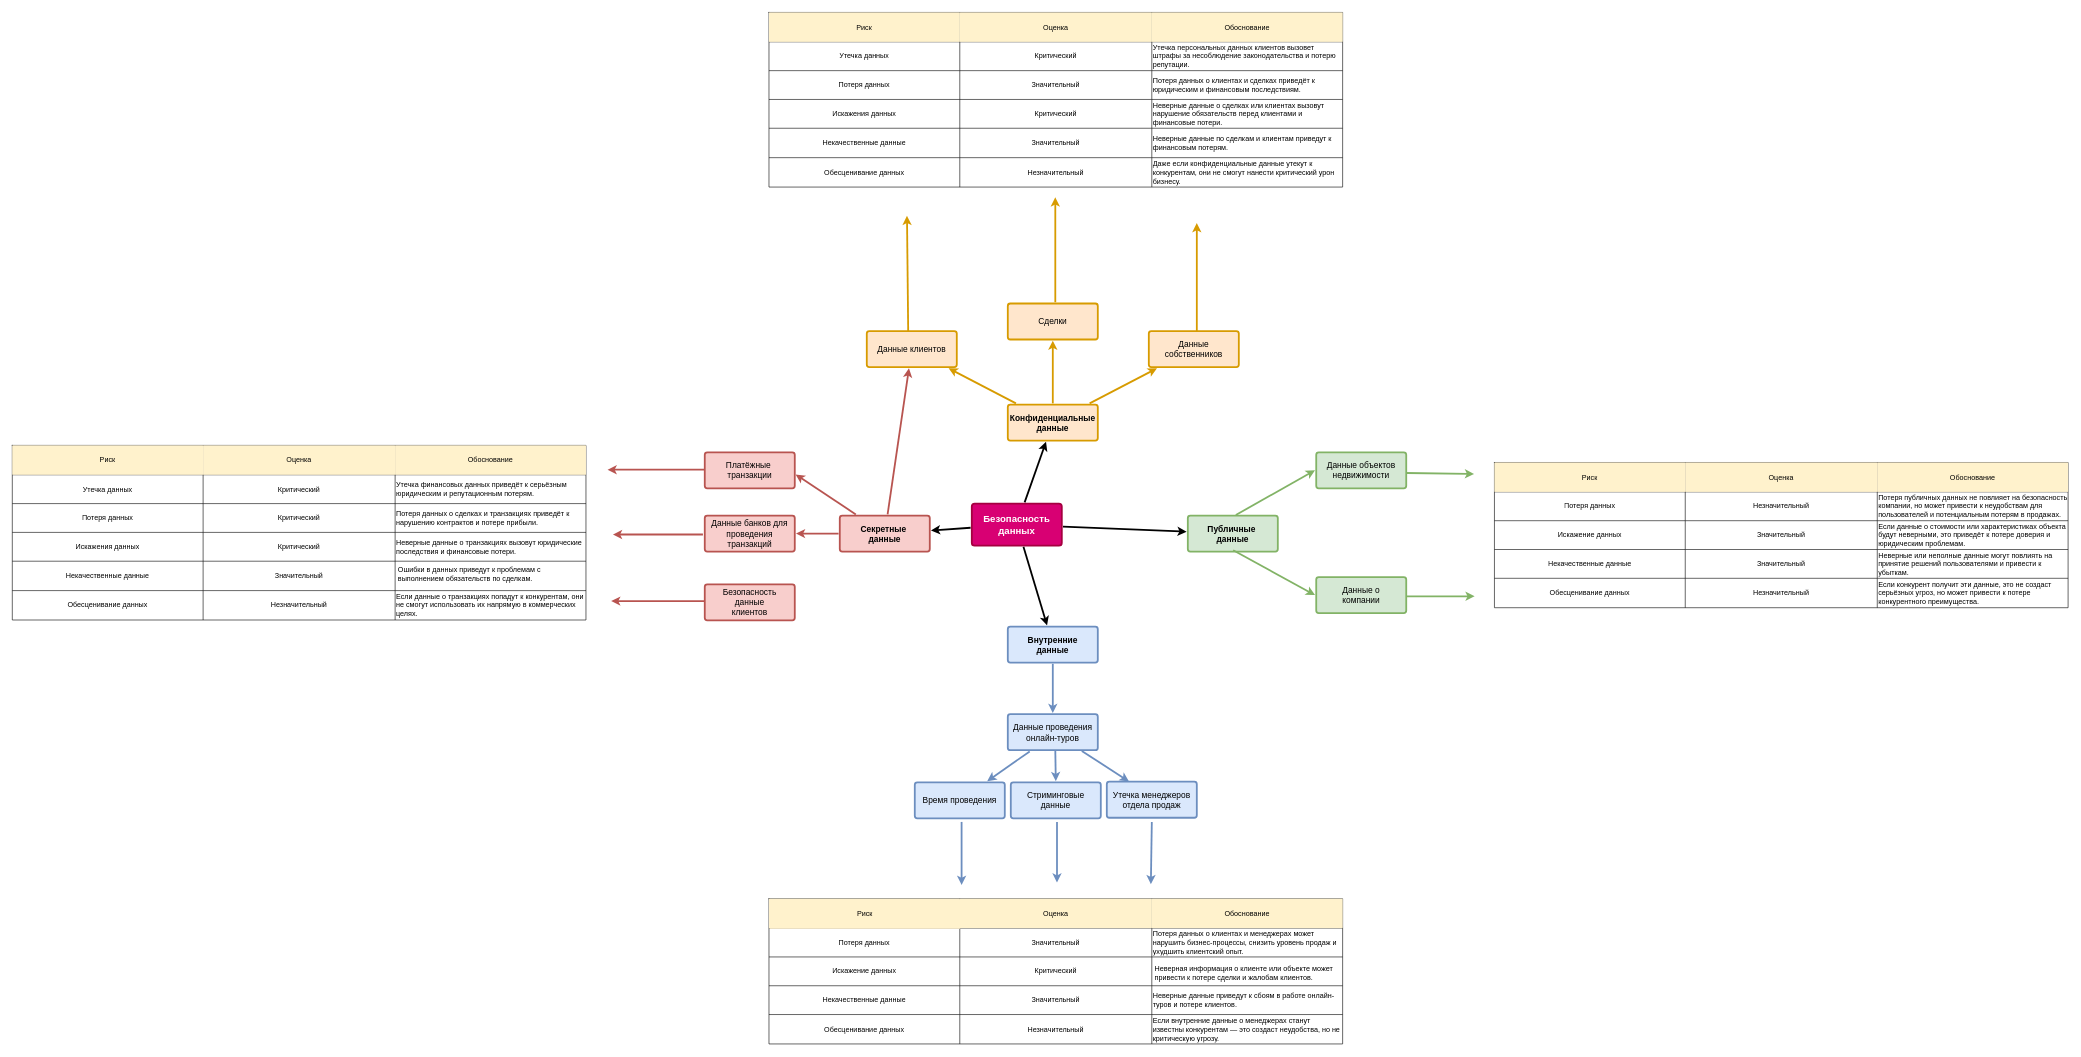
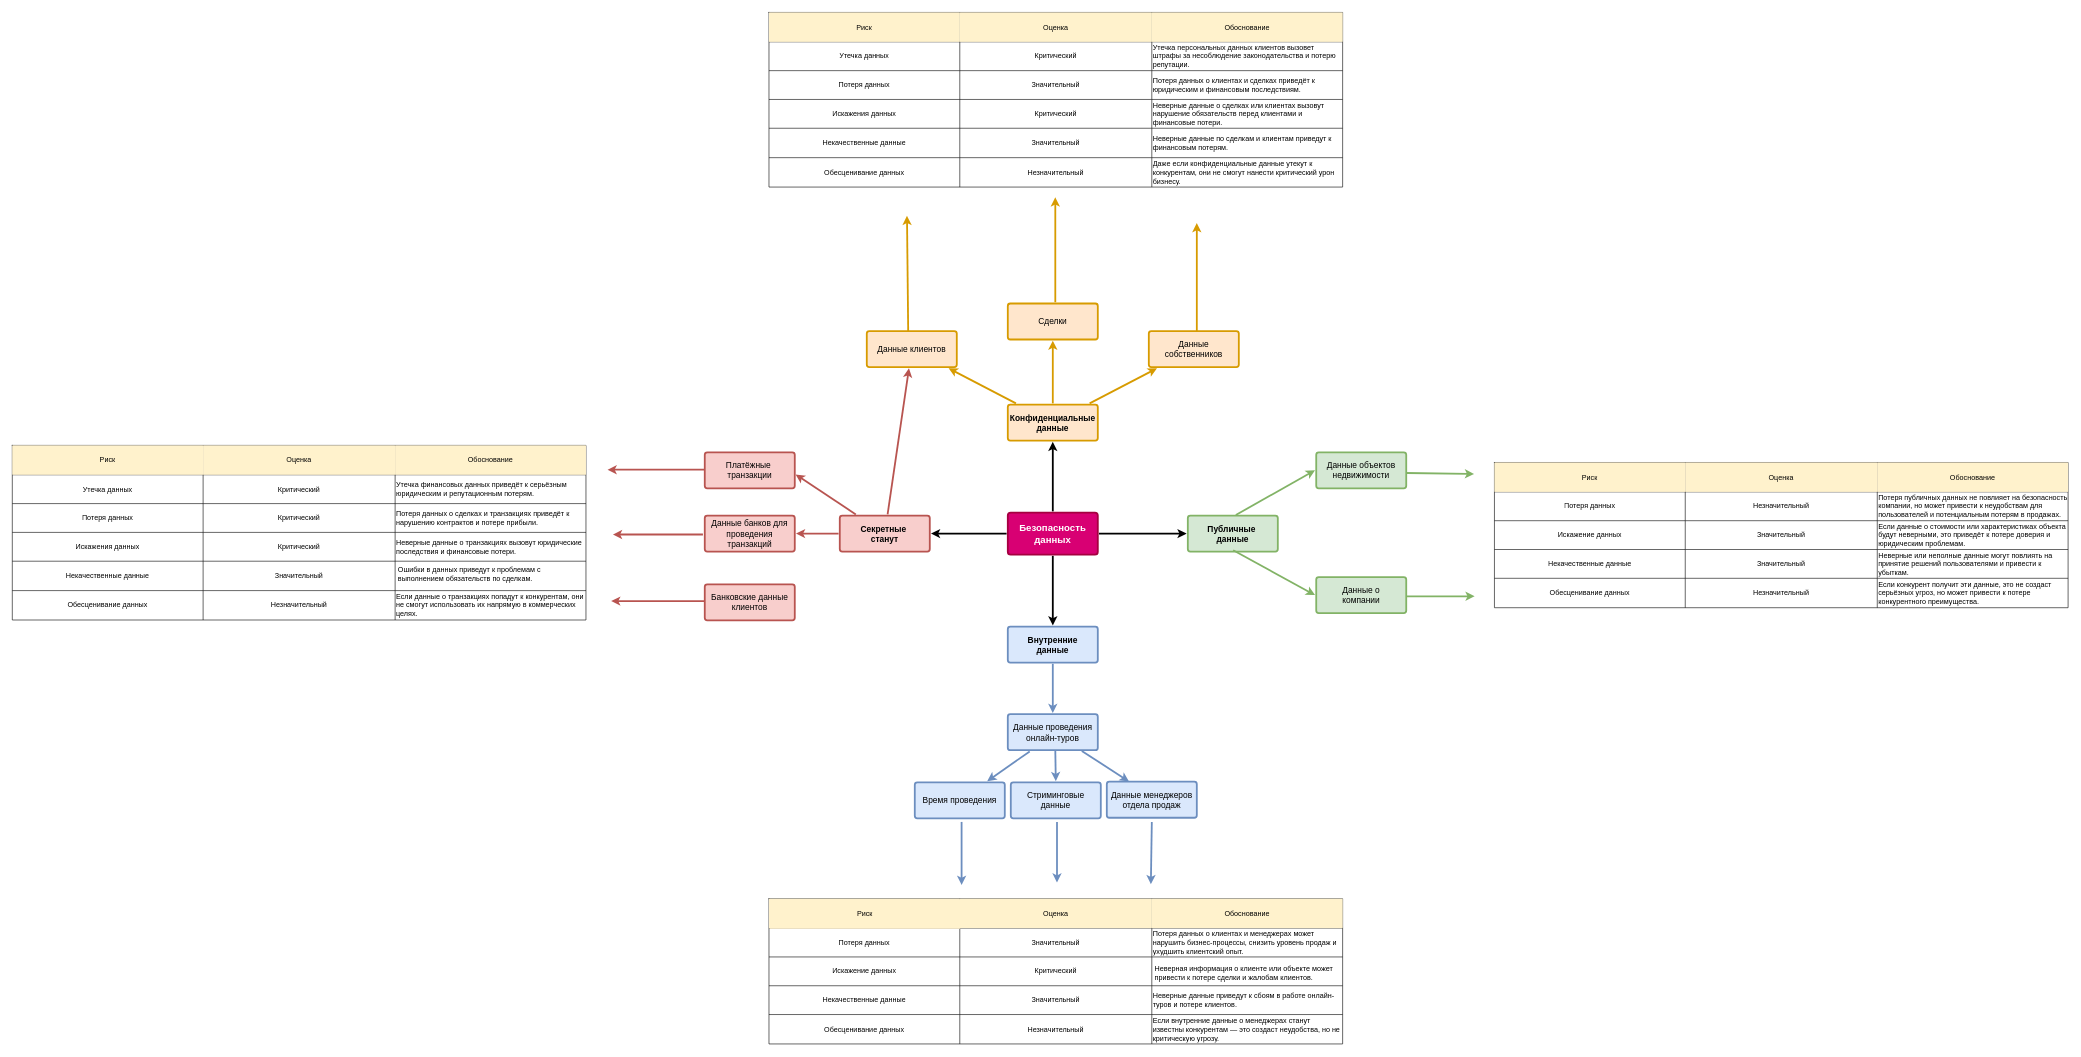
(1017, 524) -> (1053, 533)
(885, 534) -> (885, 534)
(750, 602) -> (750, 602)
(1152, 800) -> (1152, 800)
